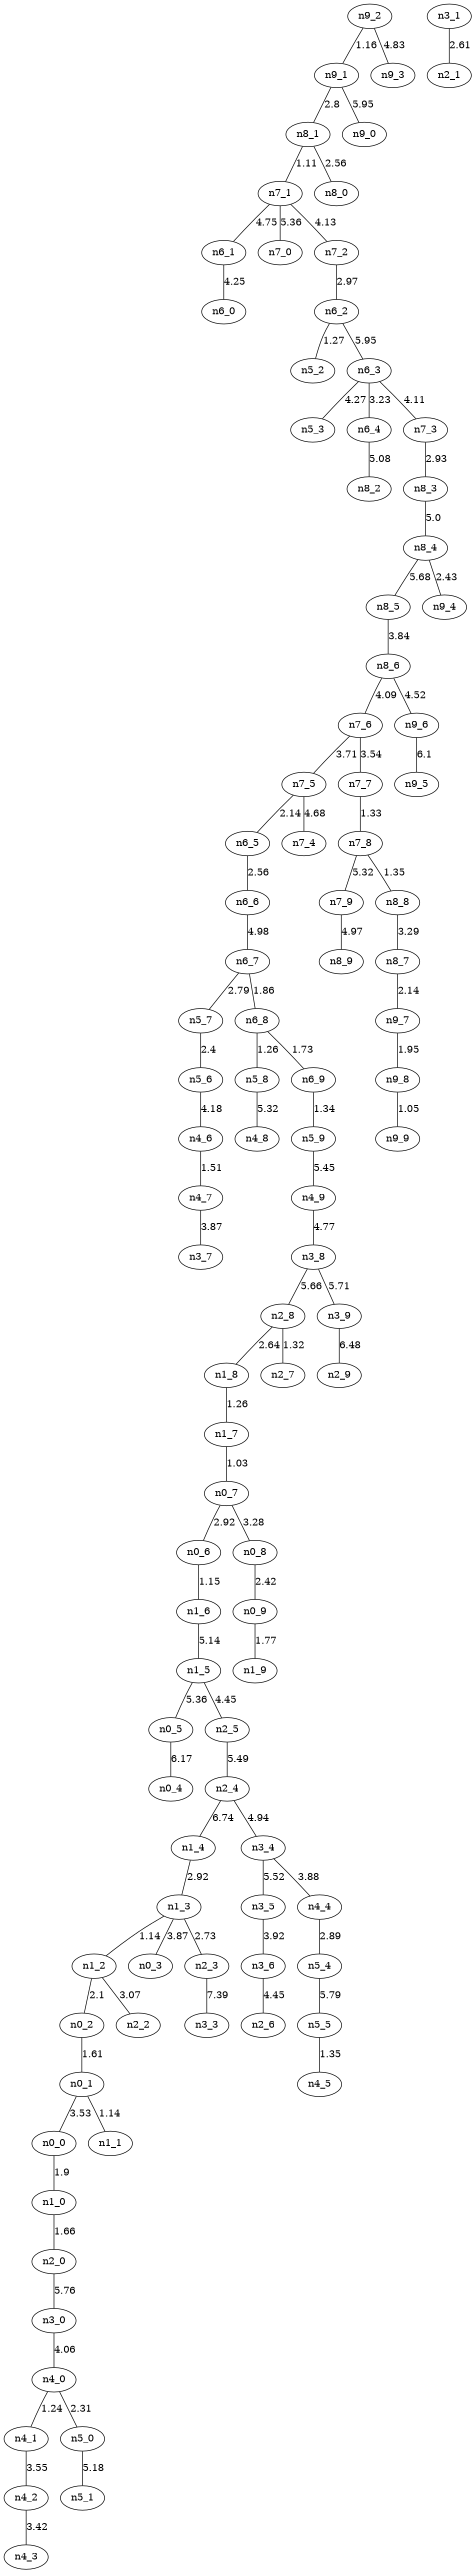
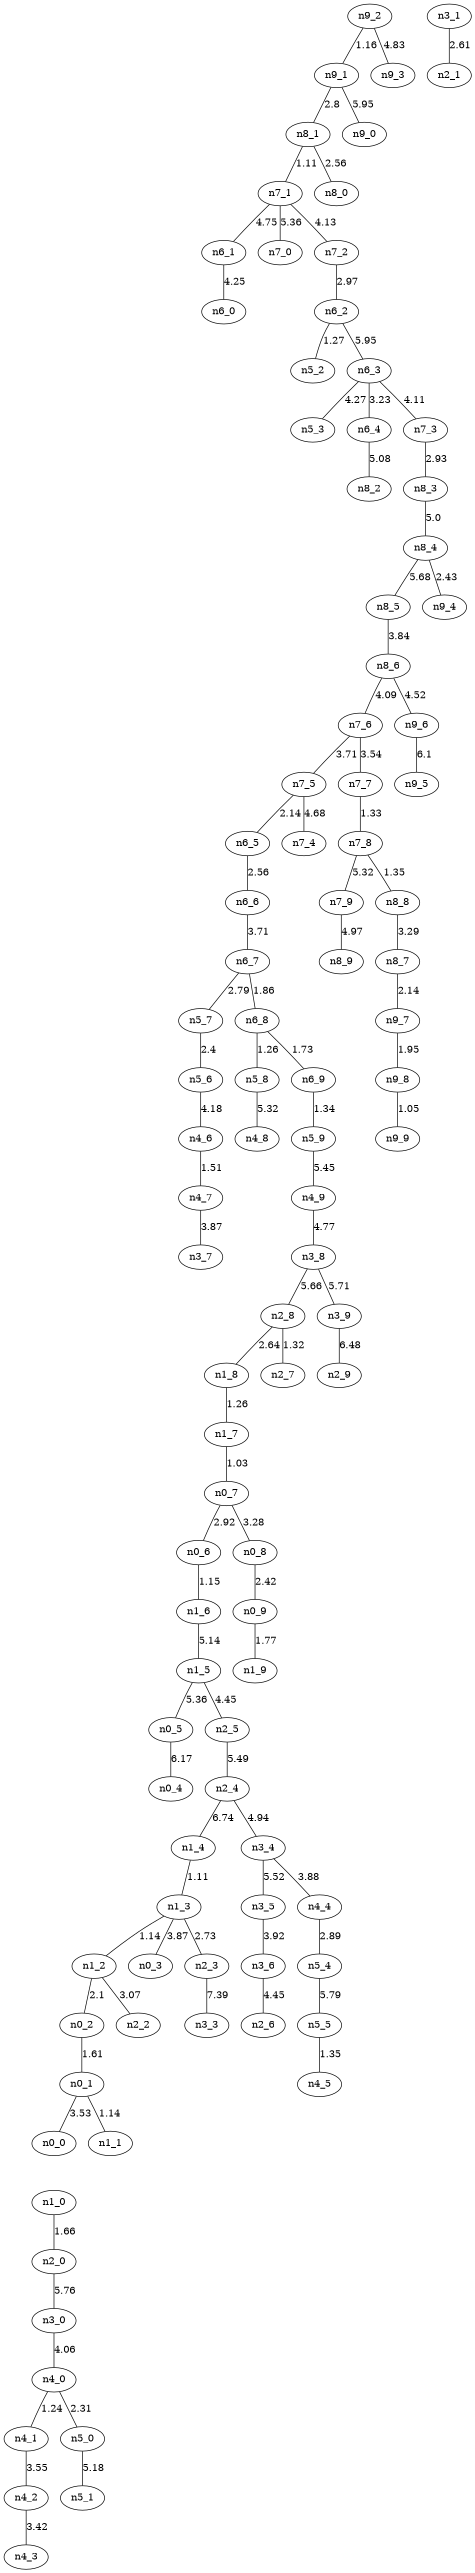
(258, 932) -> (258, 932)
(198, 1878) -> (198, 1878)
(54, 2173) -> none
